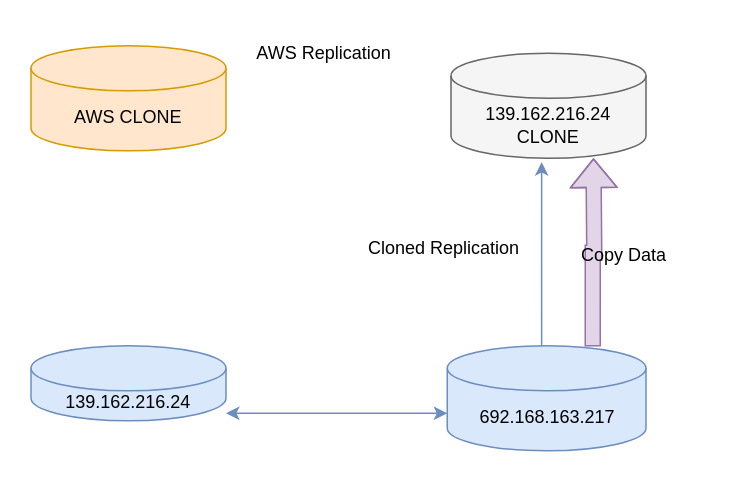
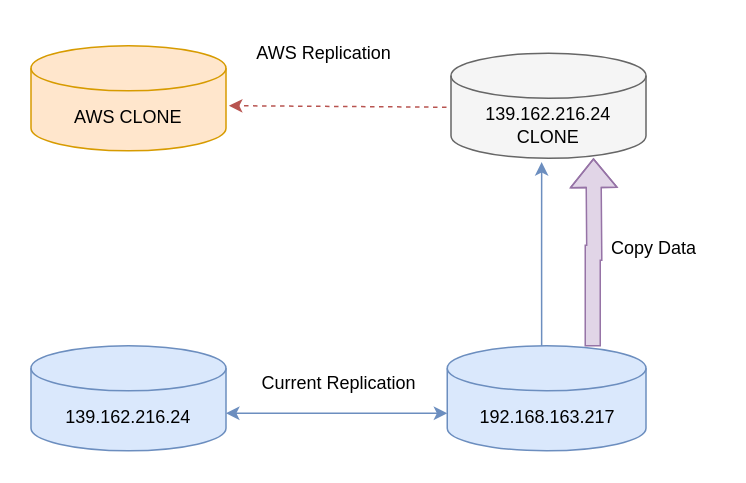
none -> (342, 106)
(443, 248) -> none
(623, 256) -> (653, 248)
(128, 383) -> (128, 398)
none -> (338, 383)
(548, 418) -> (548, 418)
